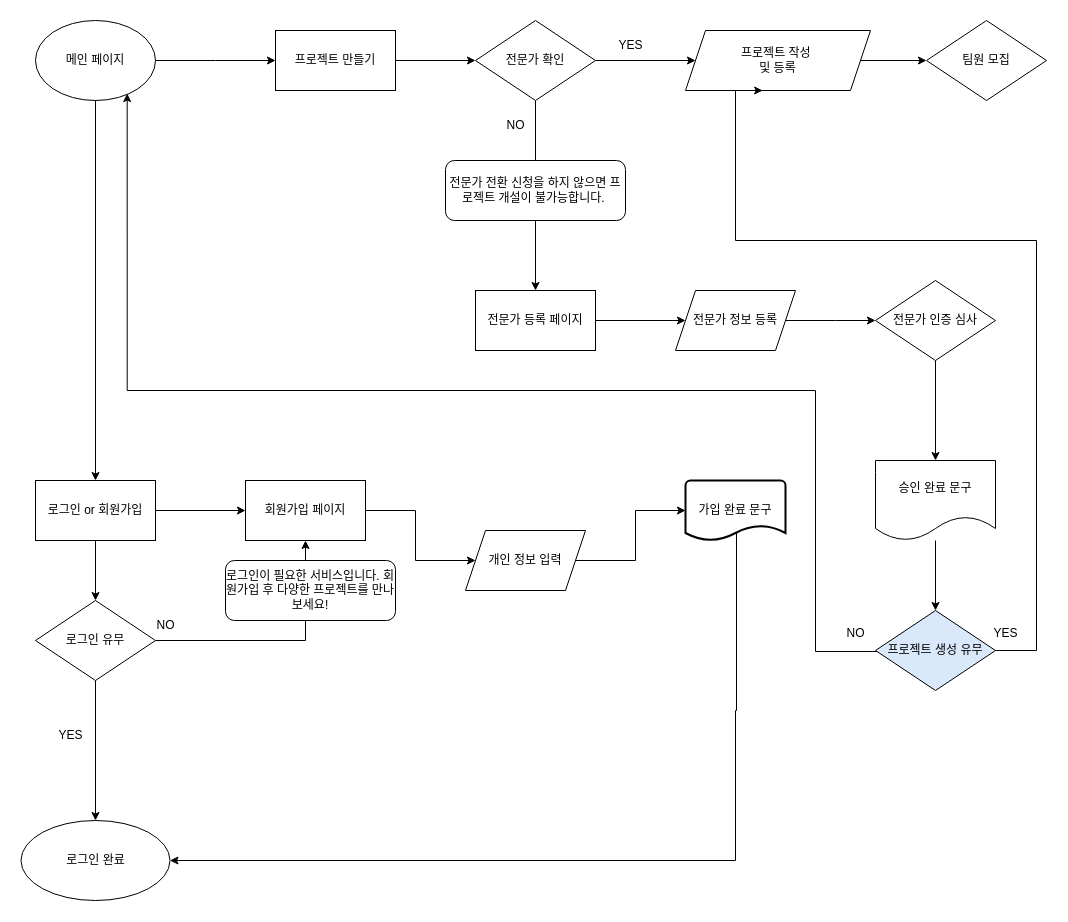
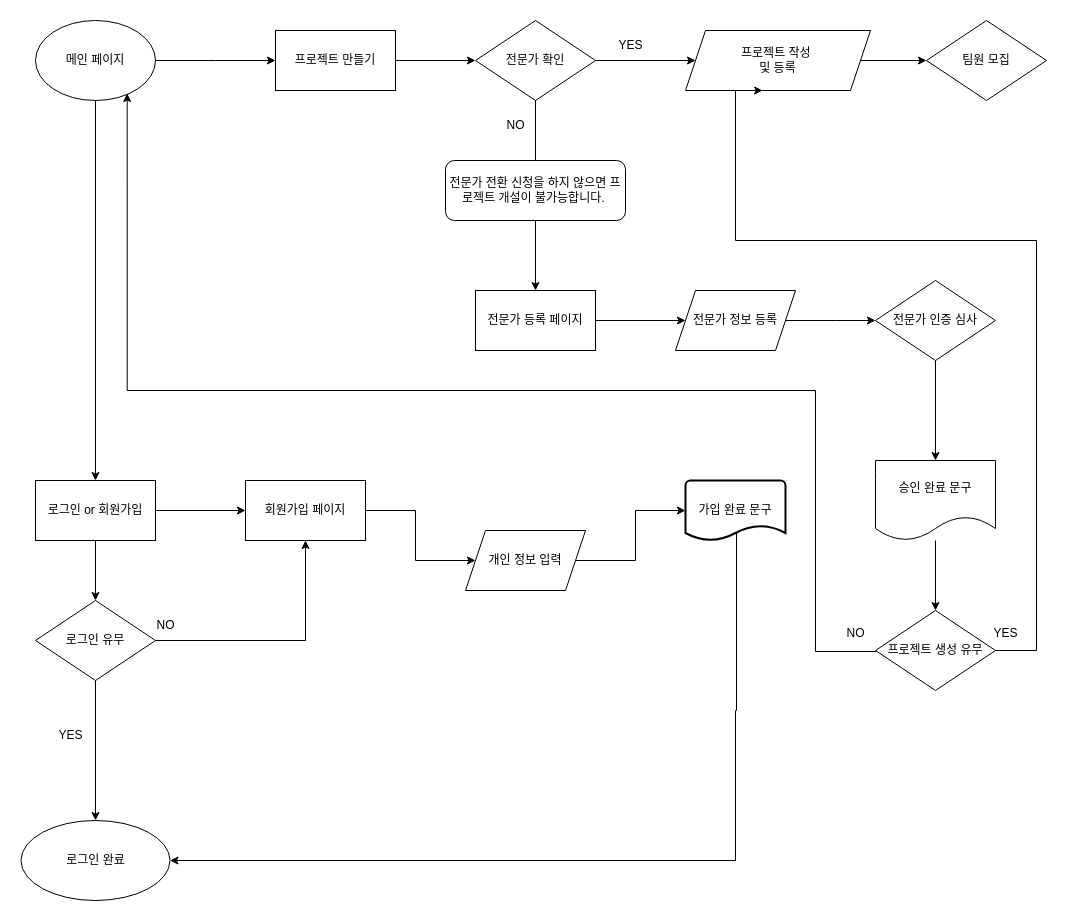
(311, 591) -> none
(936, 651) -> (936, 651)
